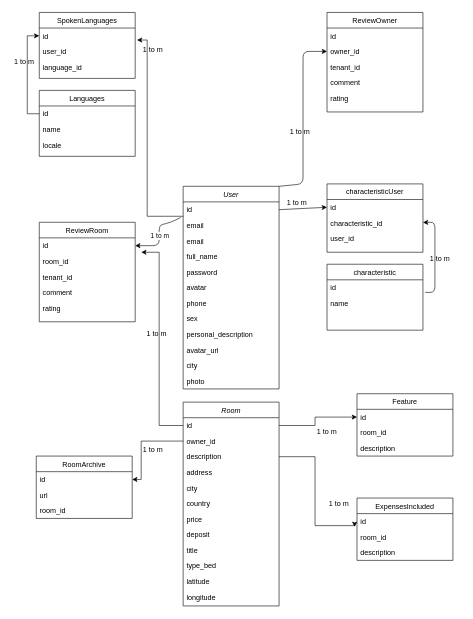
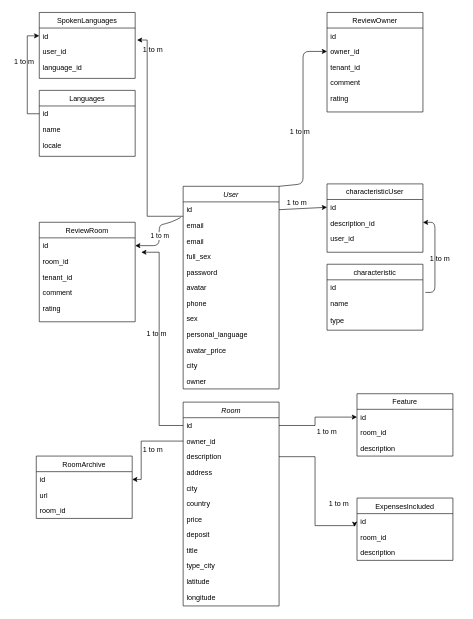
(362, 223) -> (356, 223)
(203, 257) -> (201, 257)
none -> (375, 320)
(224, 335) -> (219, 335)
(206, 350) -> (210, 350)
(197, 382) -> (197, 382)
(203, 566) -> (204, 566)
